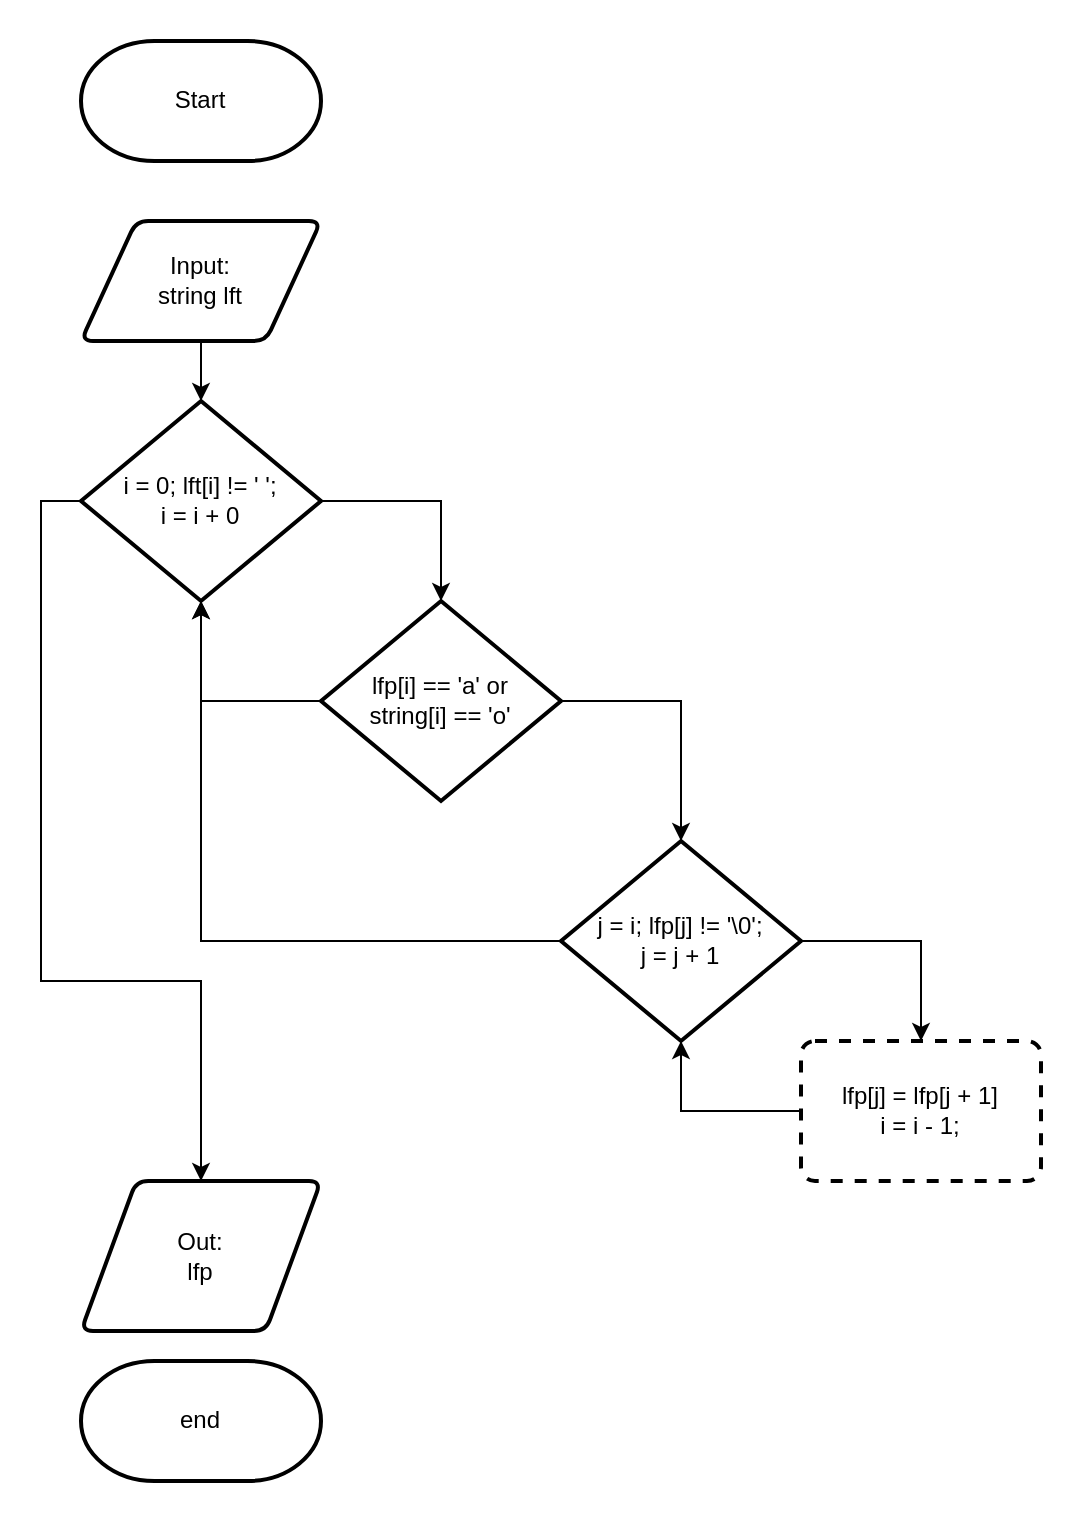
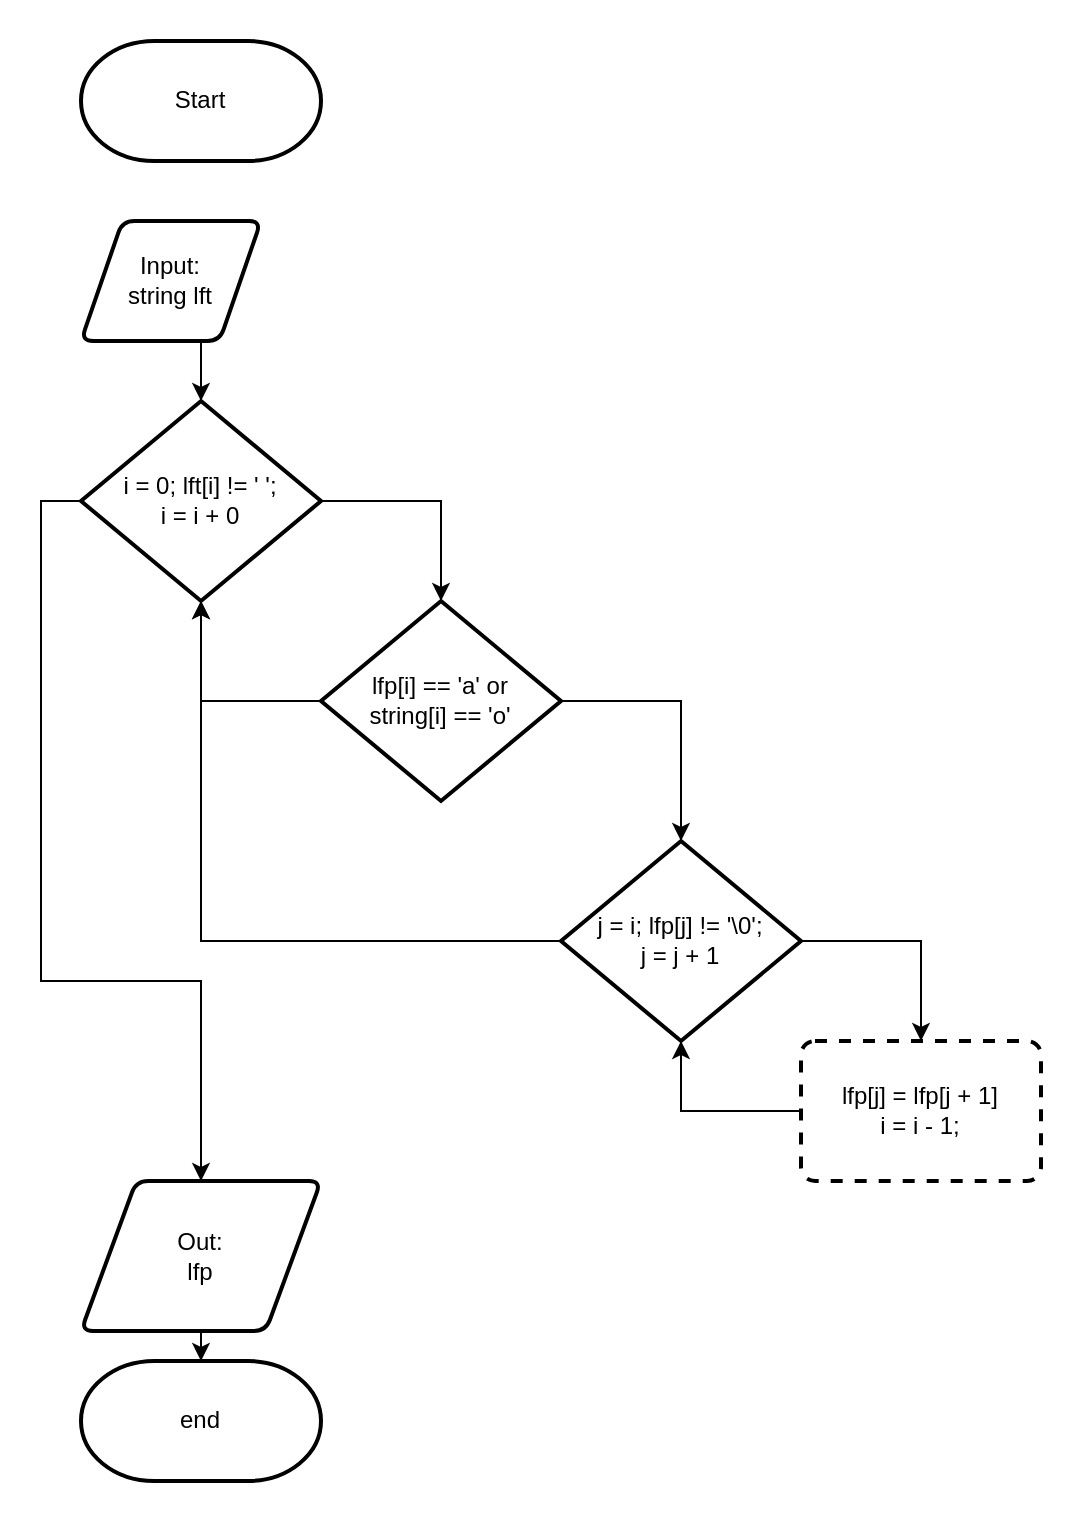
(201, 281) -> (171, 281)
none -> (201, 1339)
